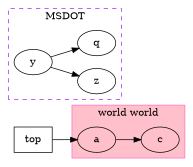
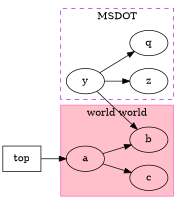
none -> (149, 140)
